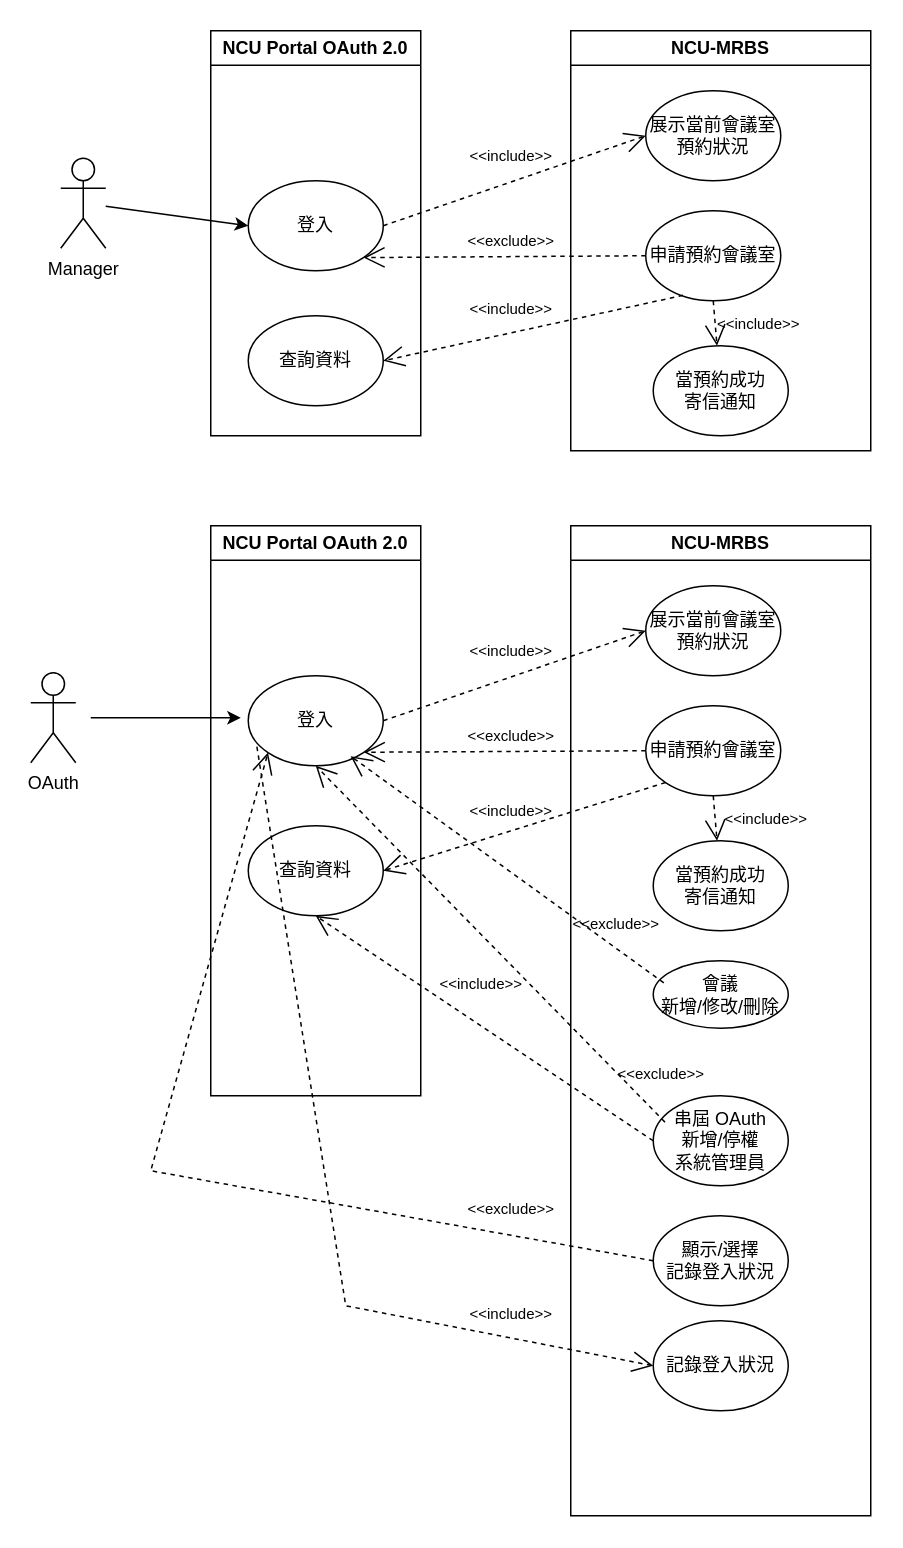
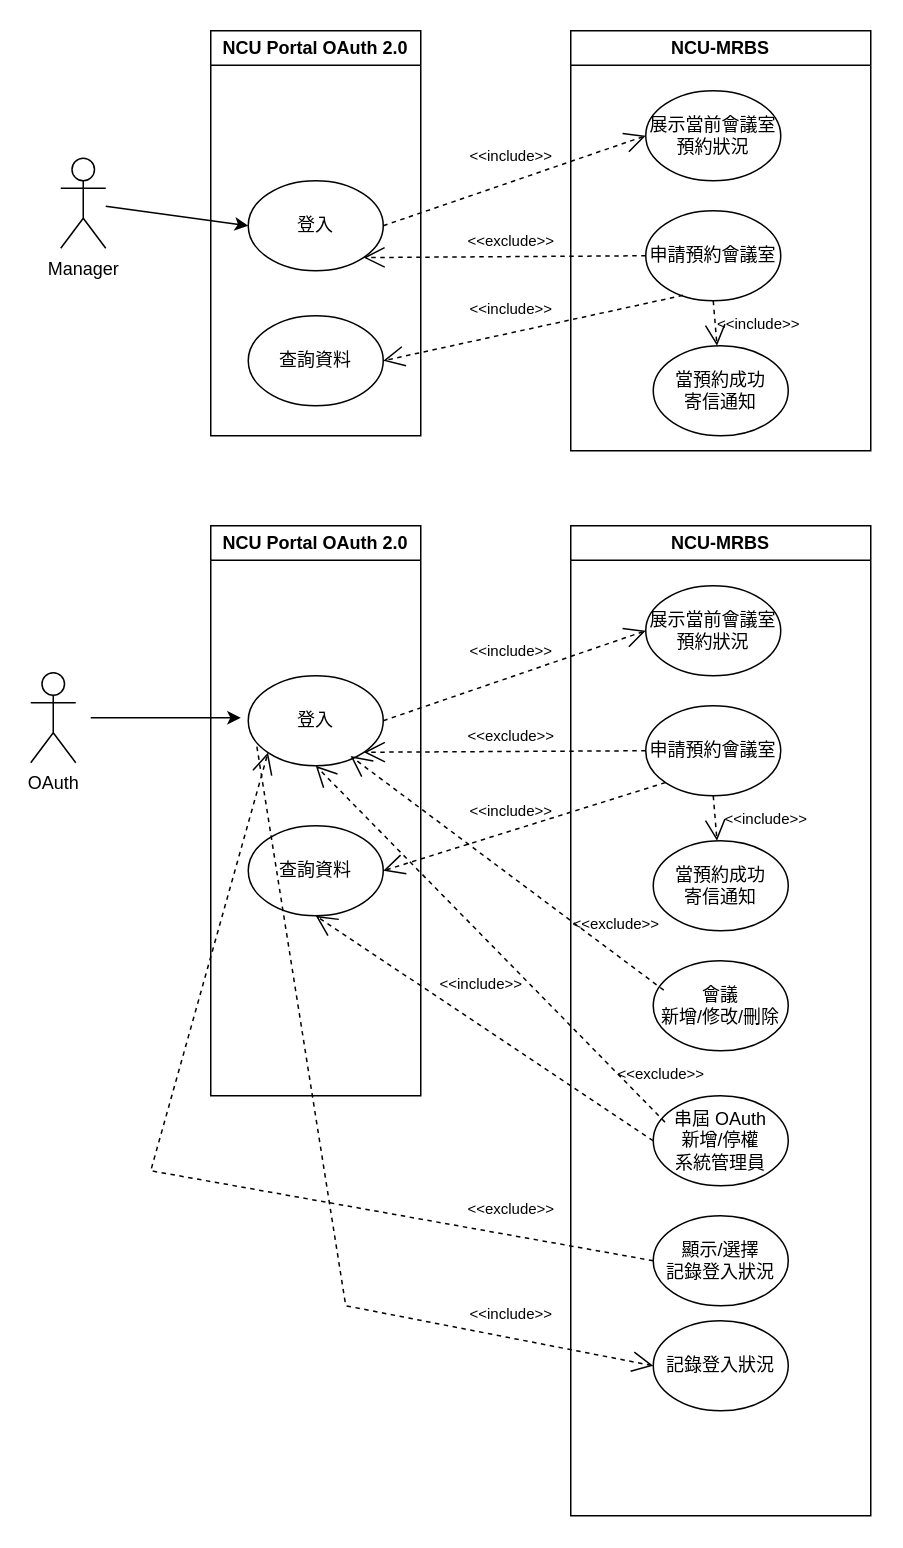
(721, 995) -> (721, 1006)
